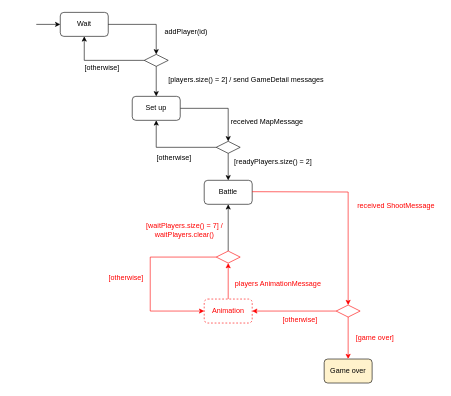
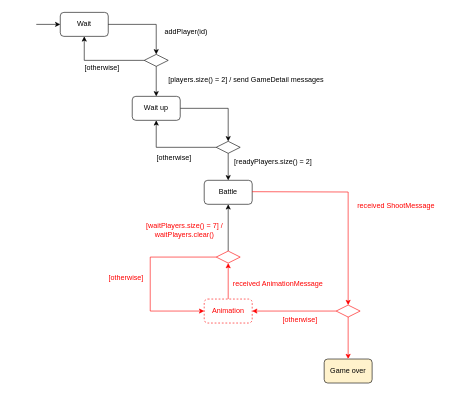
(156, 108) -> (156, 108)
(267, 122) -> none
(279, 284) -> (279, 284)
(375, 338) -> none
